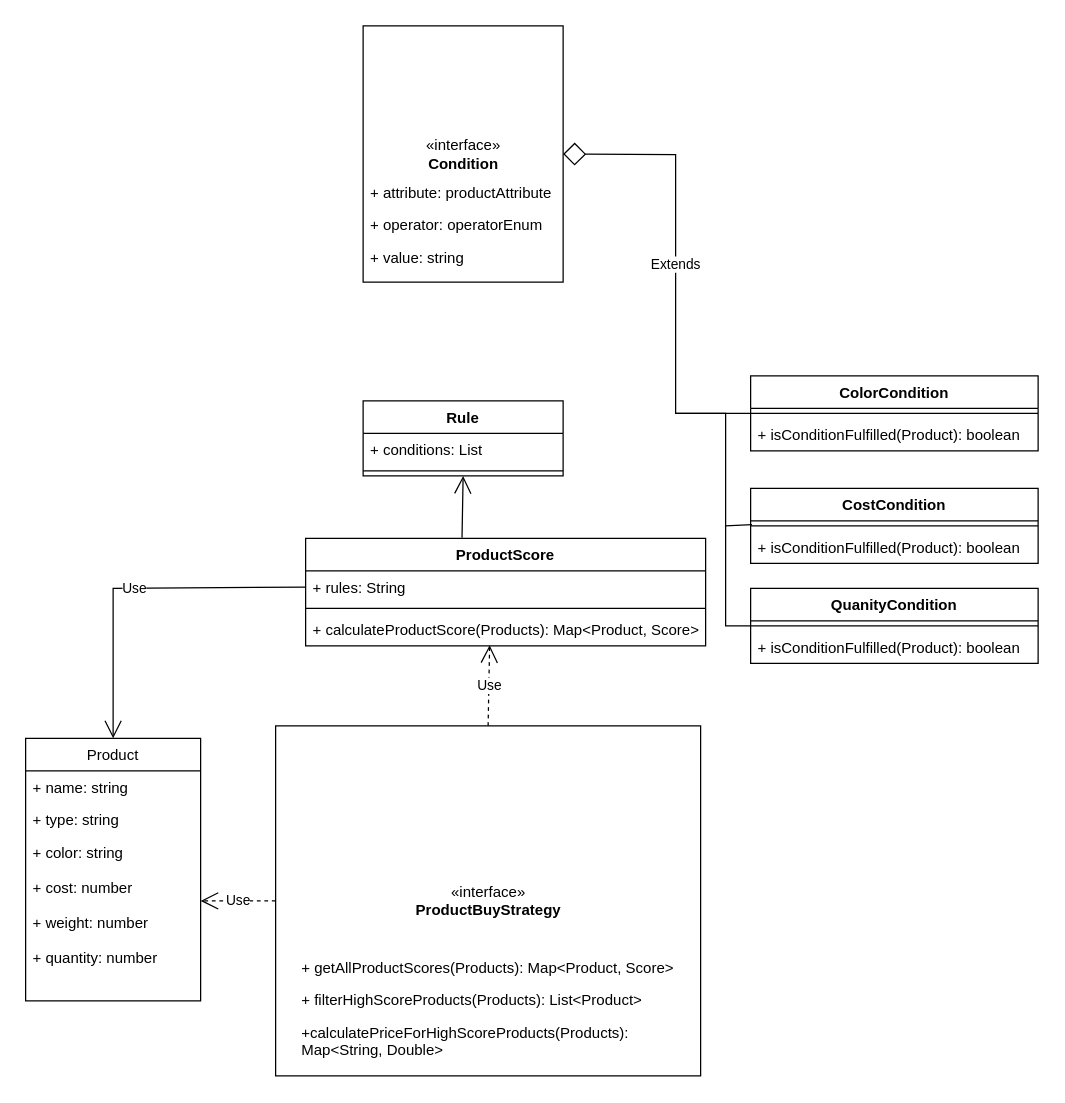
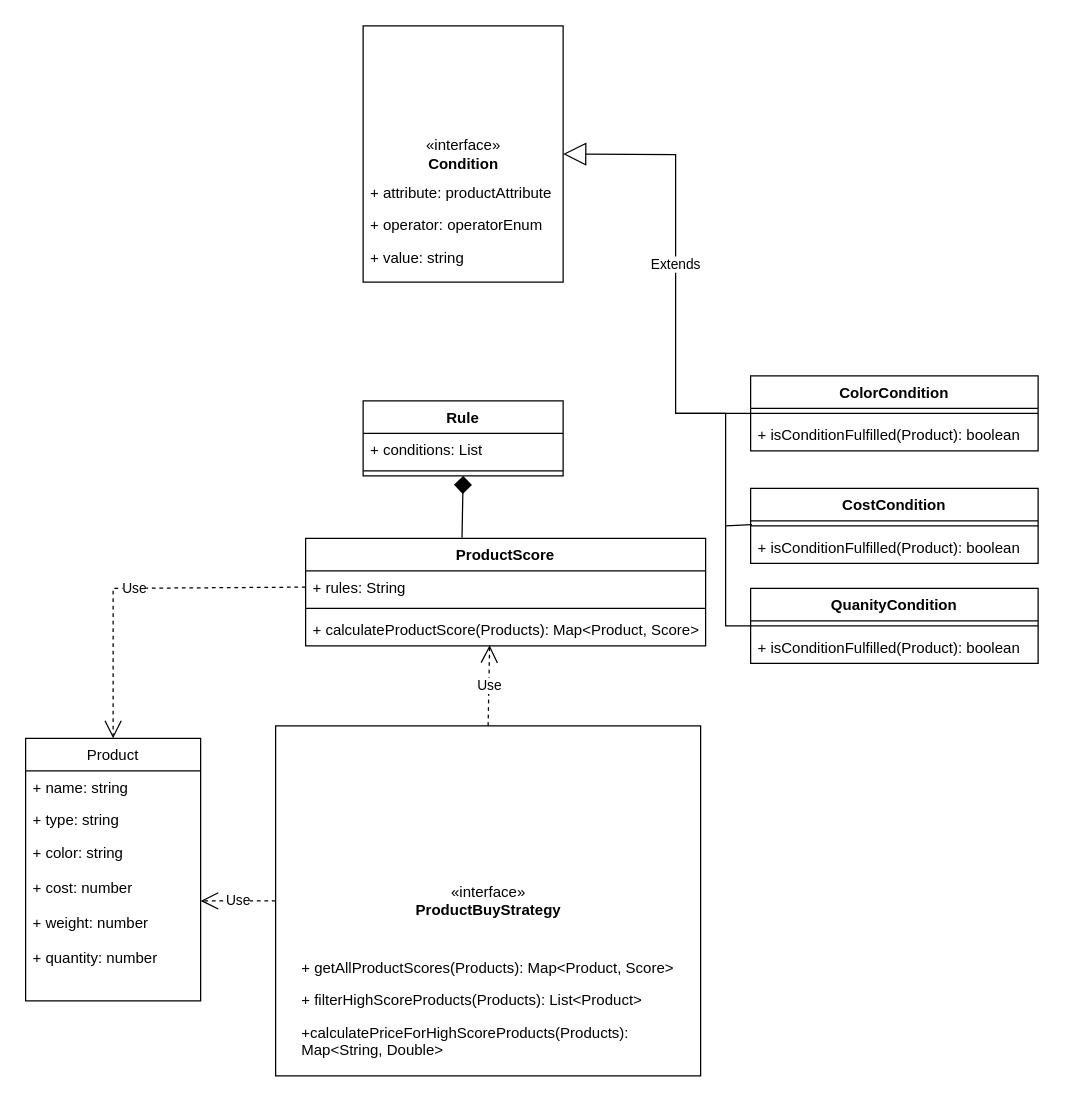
(586, 154) -> (587, 154)
(463, 487) -> (463, 494)
(224, 587) -> (224, 587)
